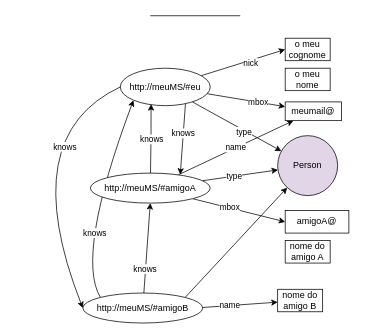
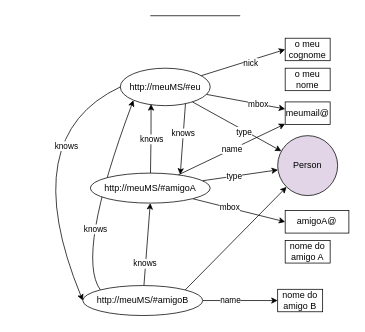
(314, 111) -> (308, 113)
(143, 308) -> (143, 300)
